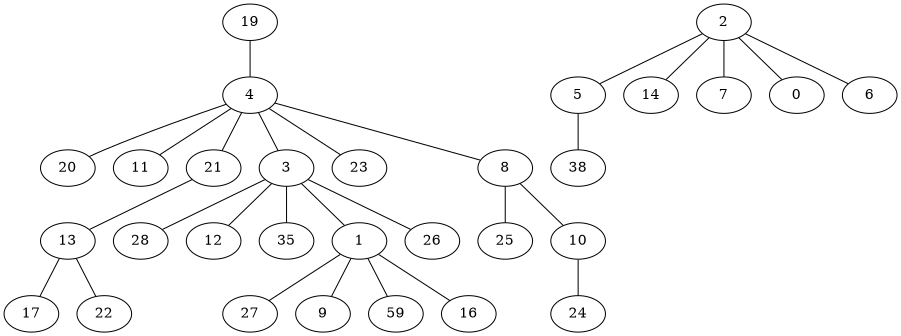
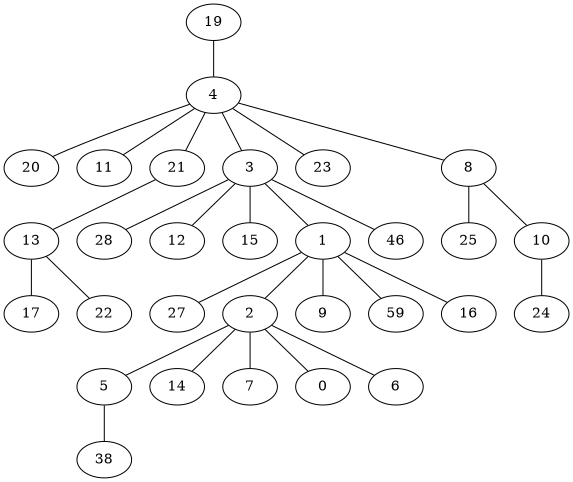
(287, 241) -> (250, 241)
(432, 241) -> (396, 241)
none -> (287, 277)
